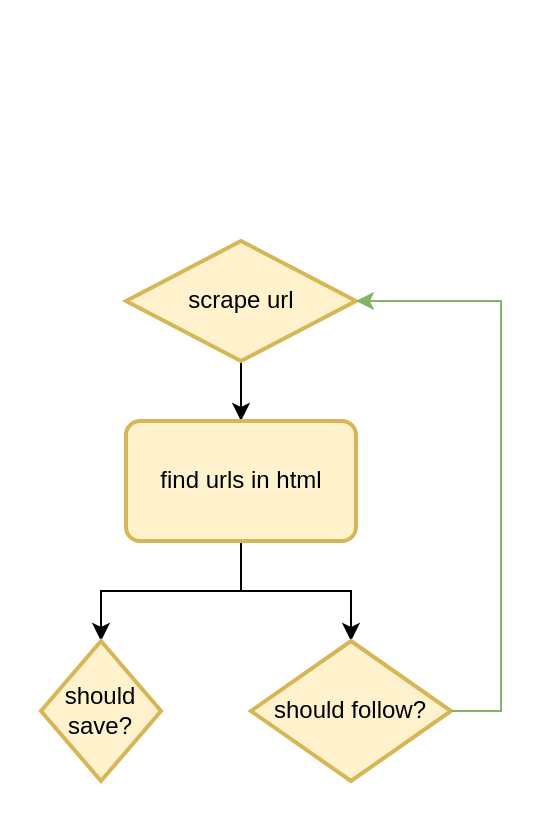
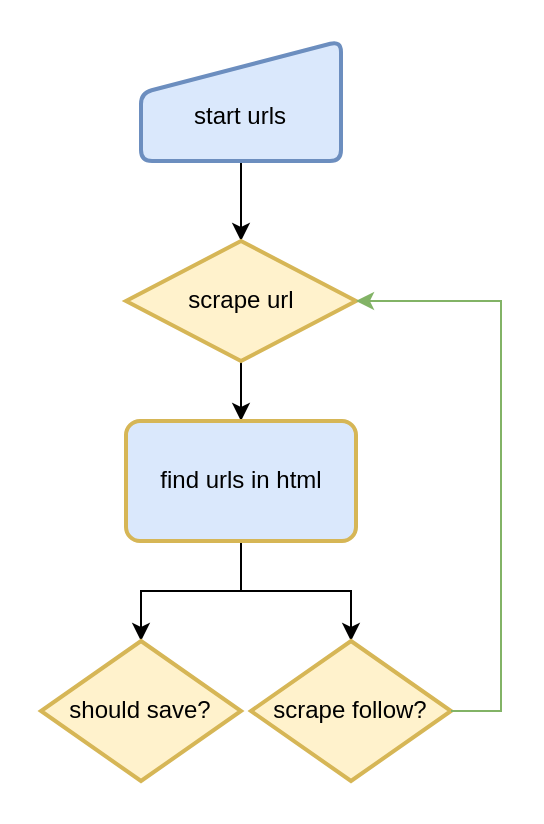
none -> (241, 101)
none -> (241, 194)
(241, 481) -> (241, 481)
(101, 711) -> (141, 711)
(351, 711) -> (351, 711)
